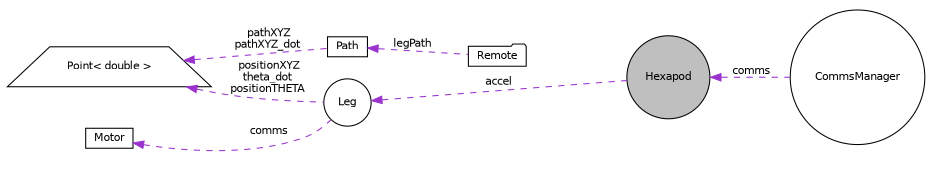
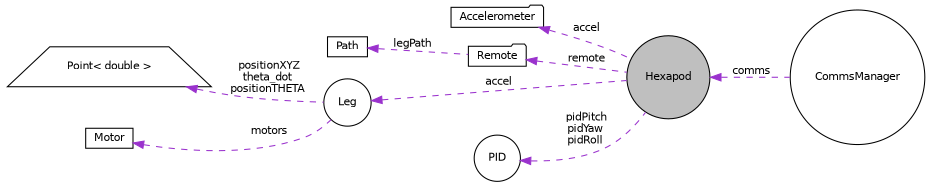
none -> (497, 17)
(261, 54) -> none
none -> (582, 67)
(268, 131) -> (268, 131)
none -> (497, 158)
